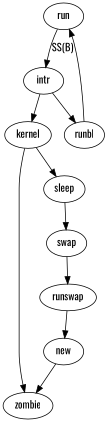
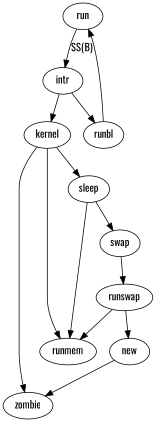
none -> (68, 352)
